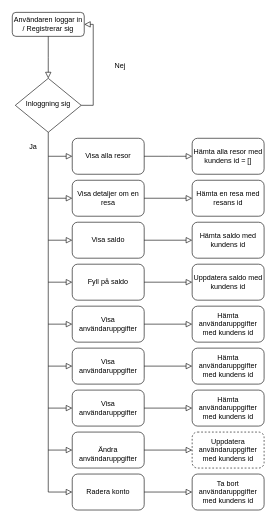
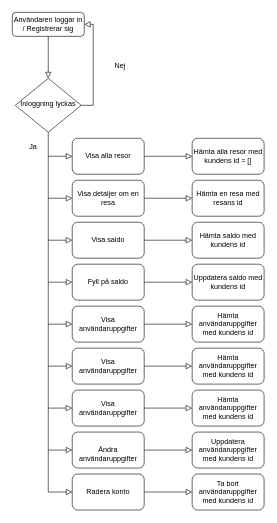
(48, 104) -> (48, 104)
(228, 450) -> (228, 450)
